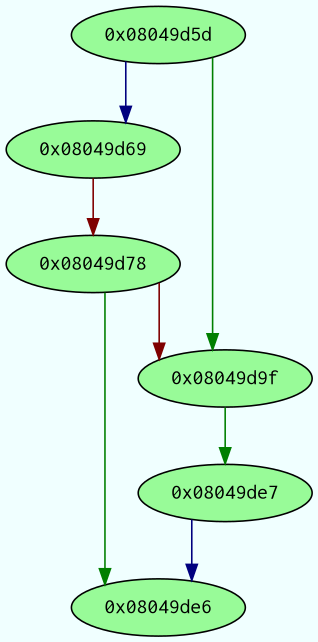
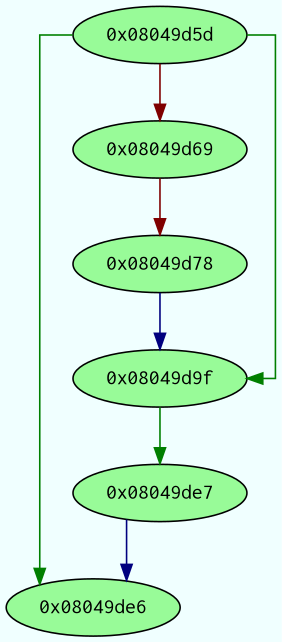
(126, 84) -> (160, 84)
(159, 313) -> (160, 313)
(105, 431) -> (40, 285)
